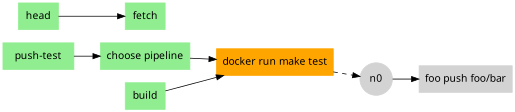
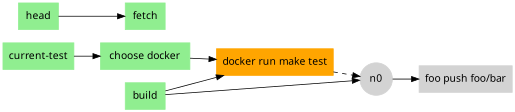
(38, 56) -> (38, 56)
(145, 56) -> (145, 56)
none -> (259, 88)
